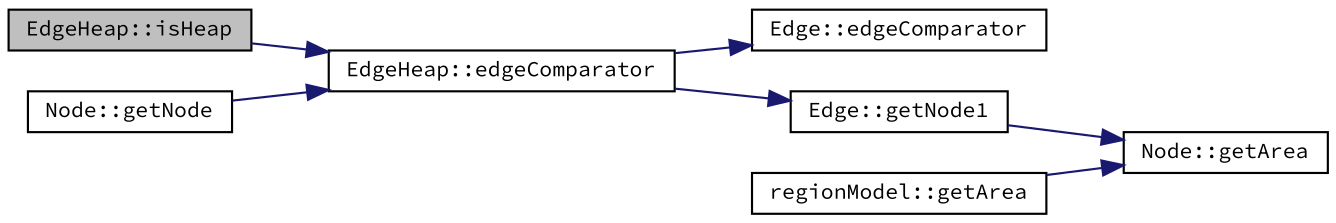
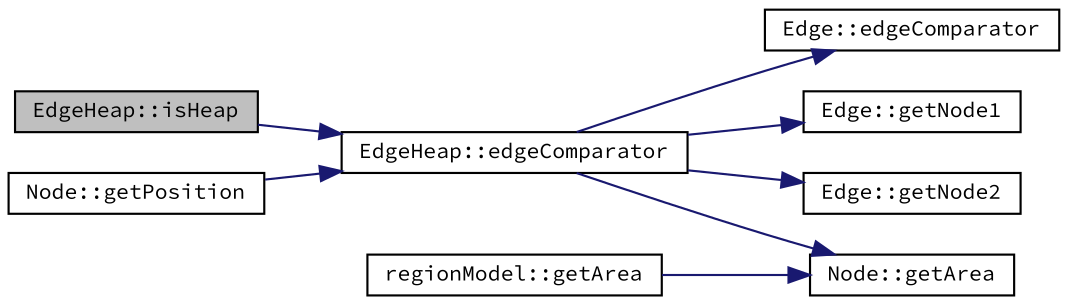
(130, 112) -> (136, 193)
(1055, 131) -> (695, 212)
none -> (912, 193)
